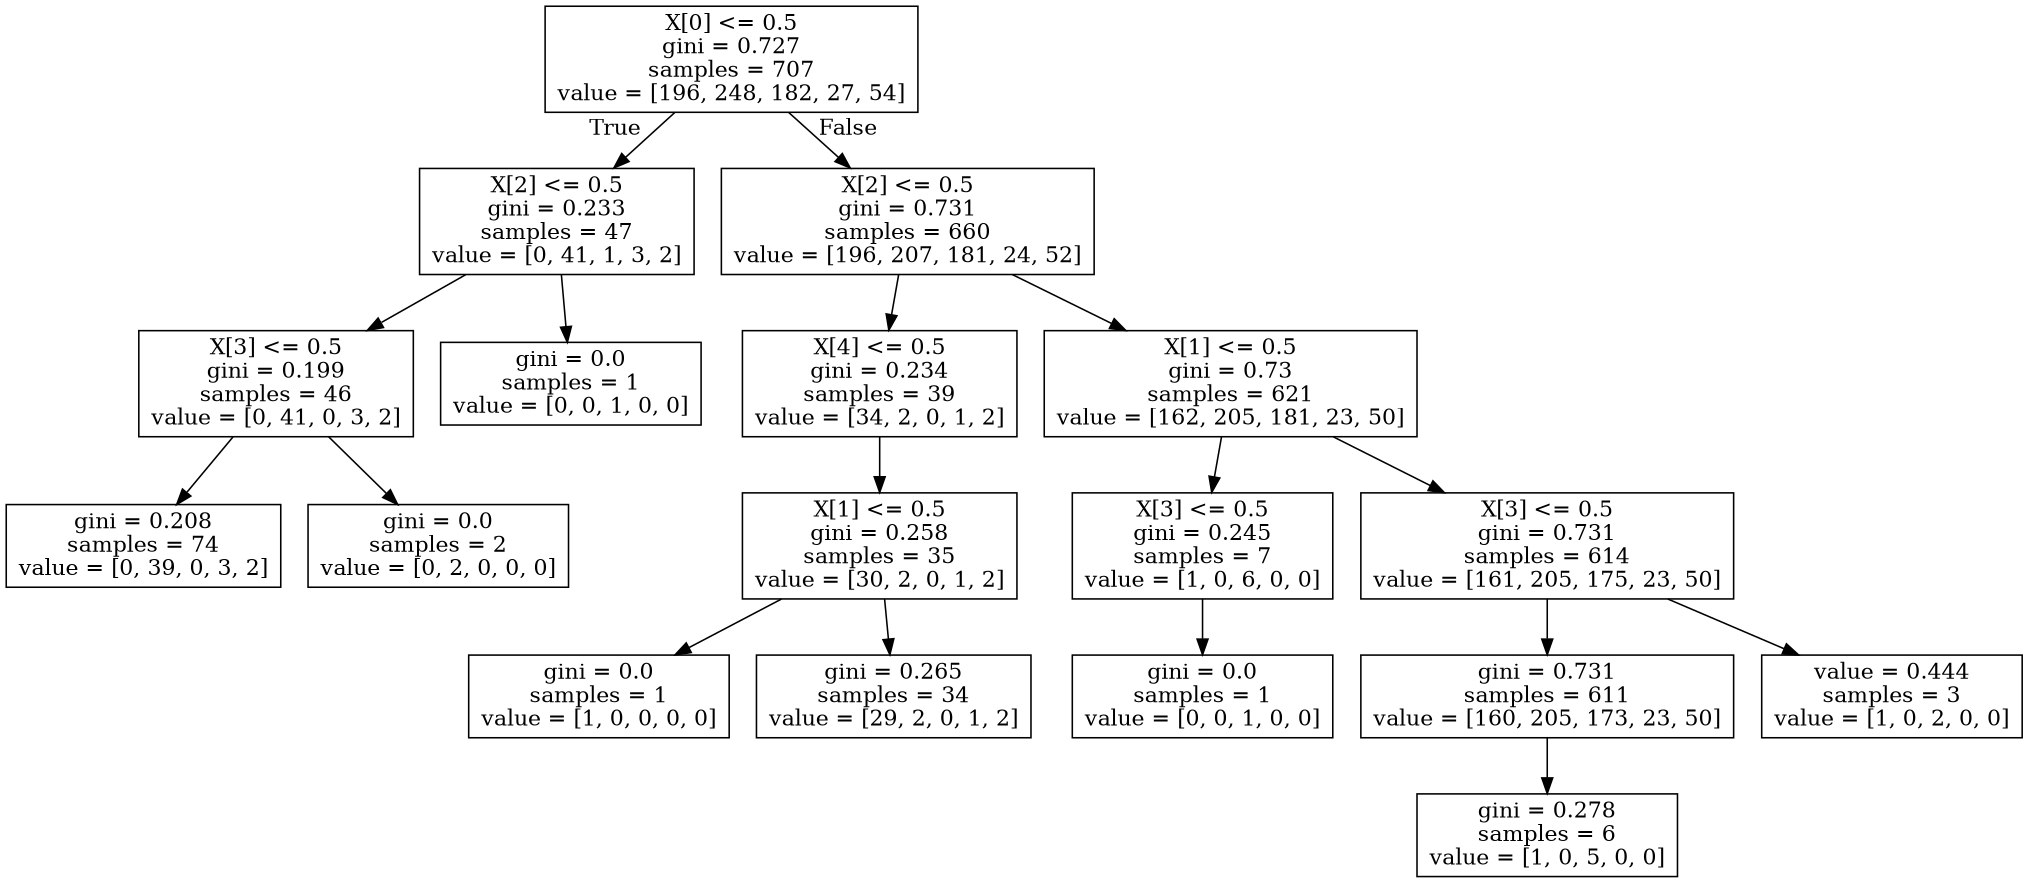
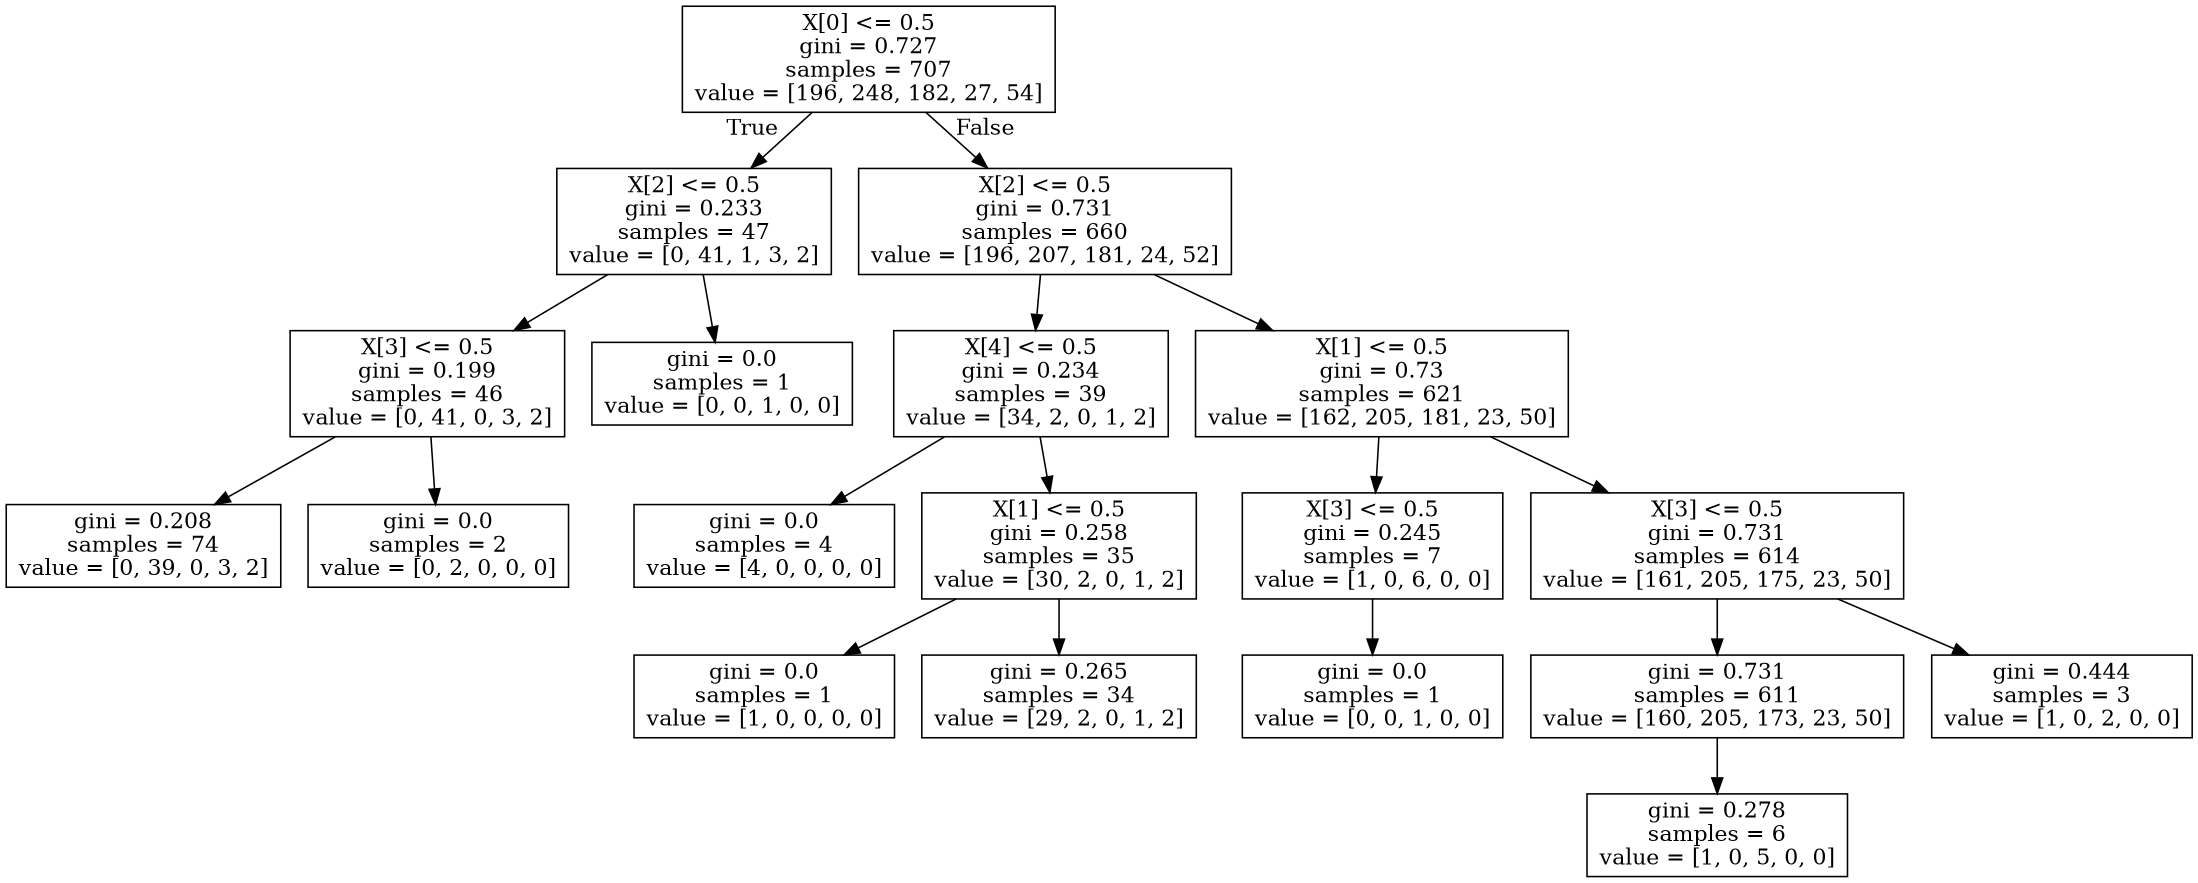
none -> (764, 546)
(1892, 696) -> (2062, 696)
